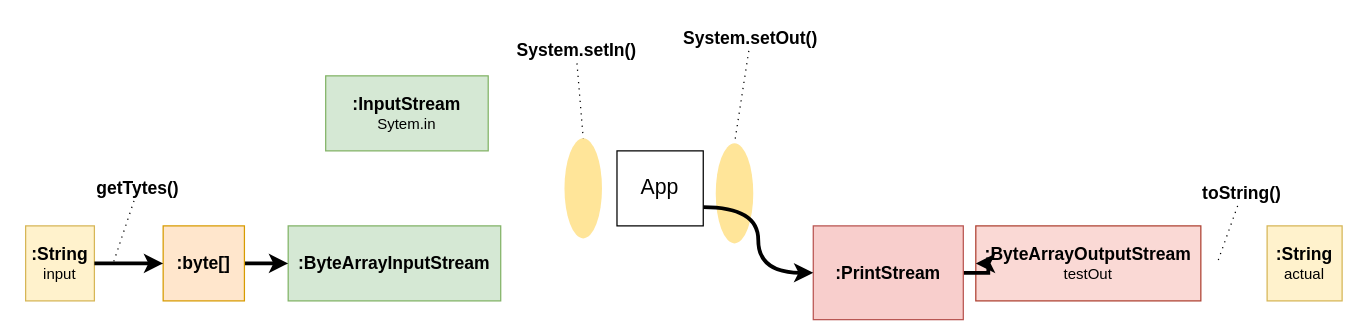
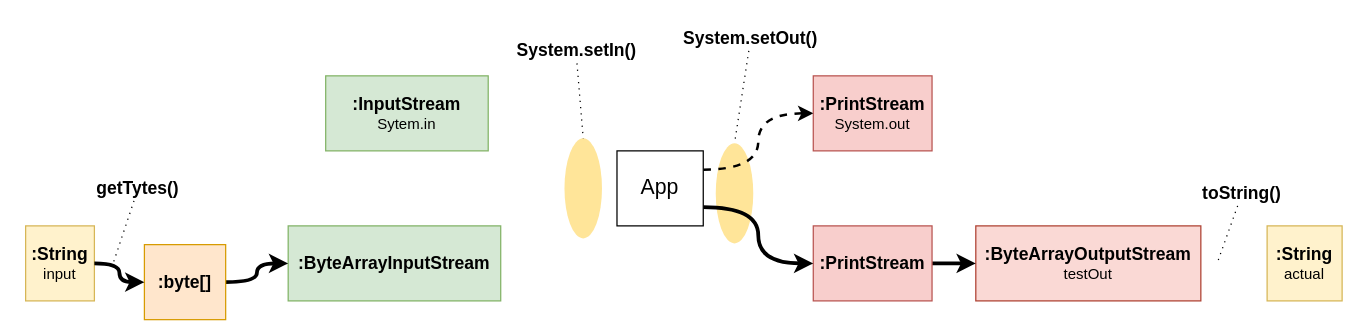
none -> (873, 113)
none -> (757, 148)
(204, 263) -> (185, 282)
(888, 273) -> (873, 263)
